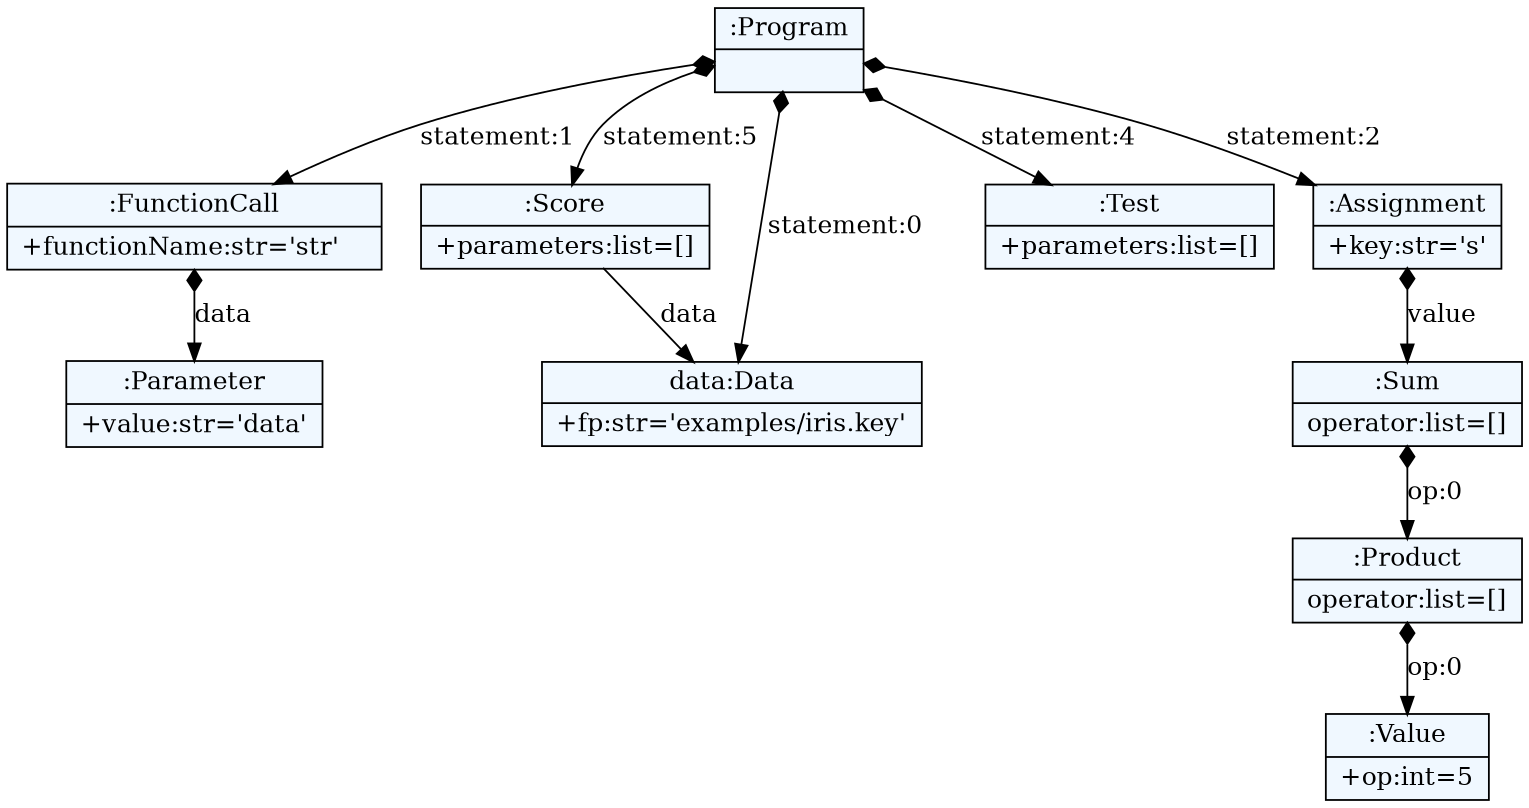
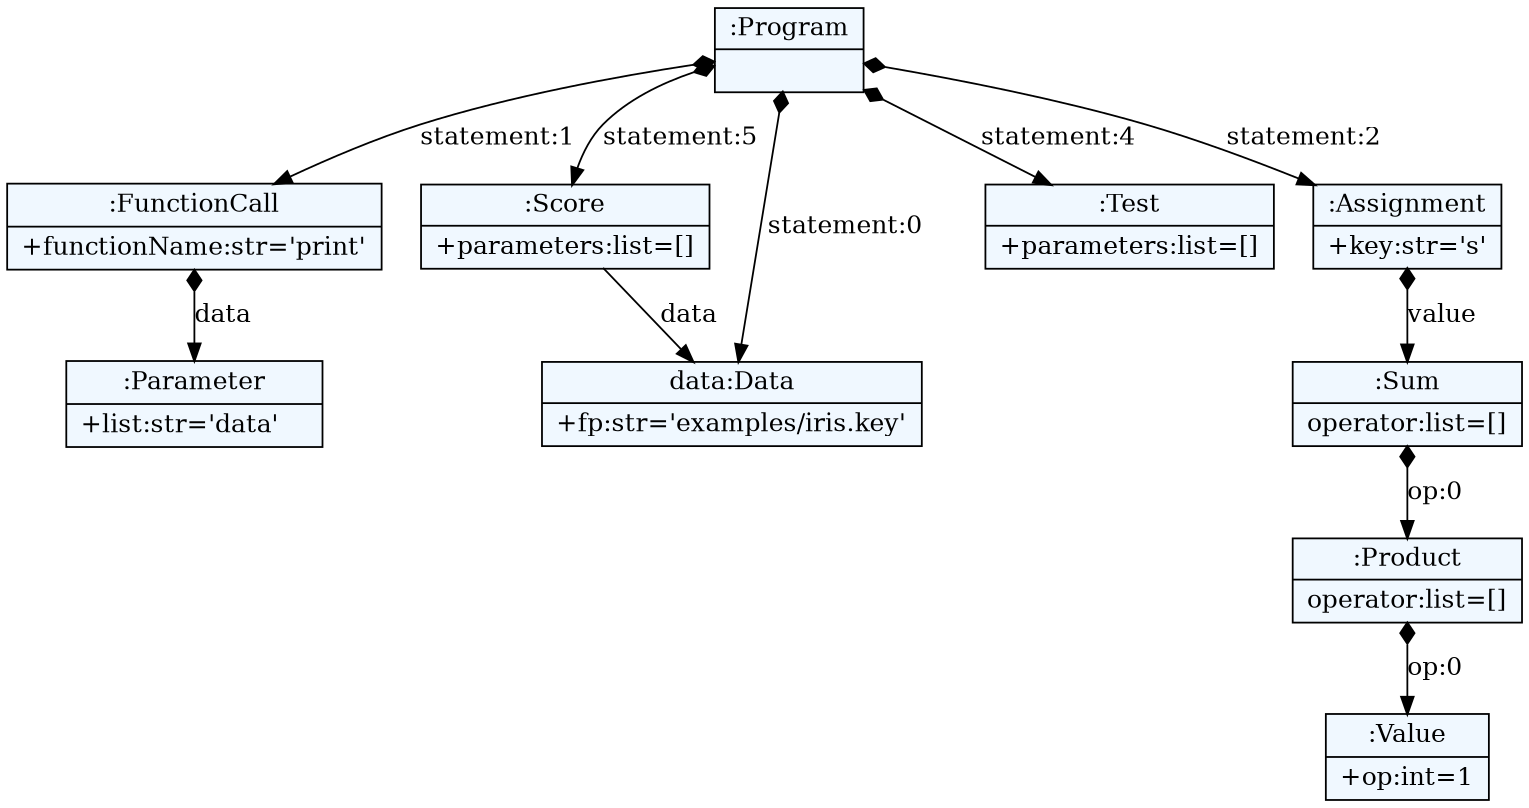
(181, 247) -> (194, 247)
(194, 425) -> (180, 425)
(1407, 778) -> (1407, 778)
